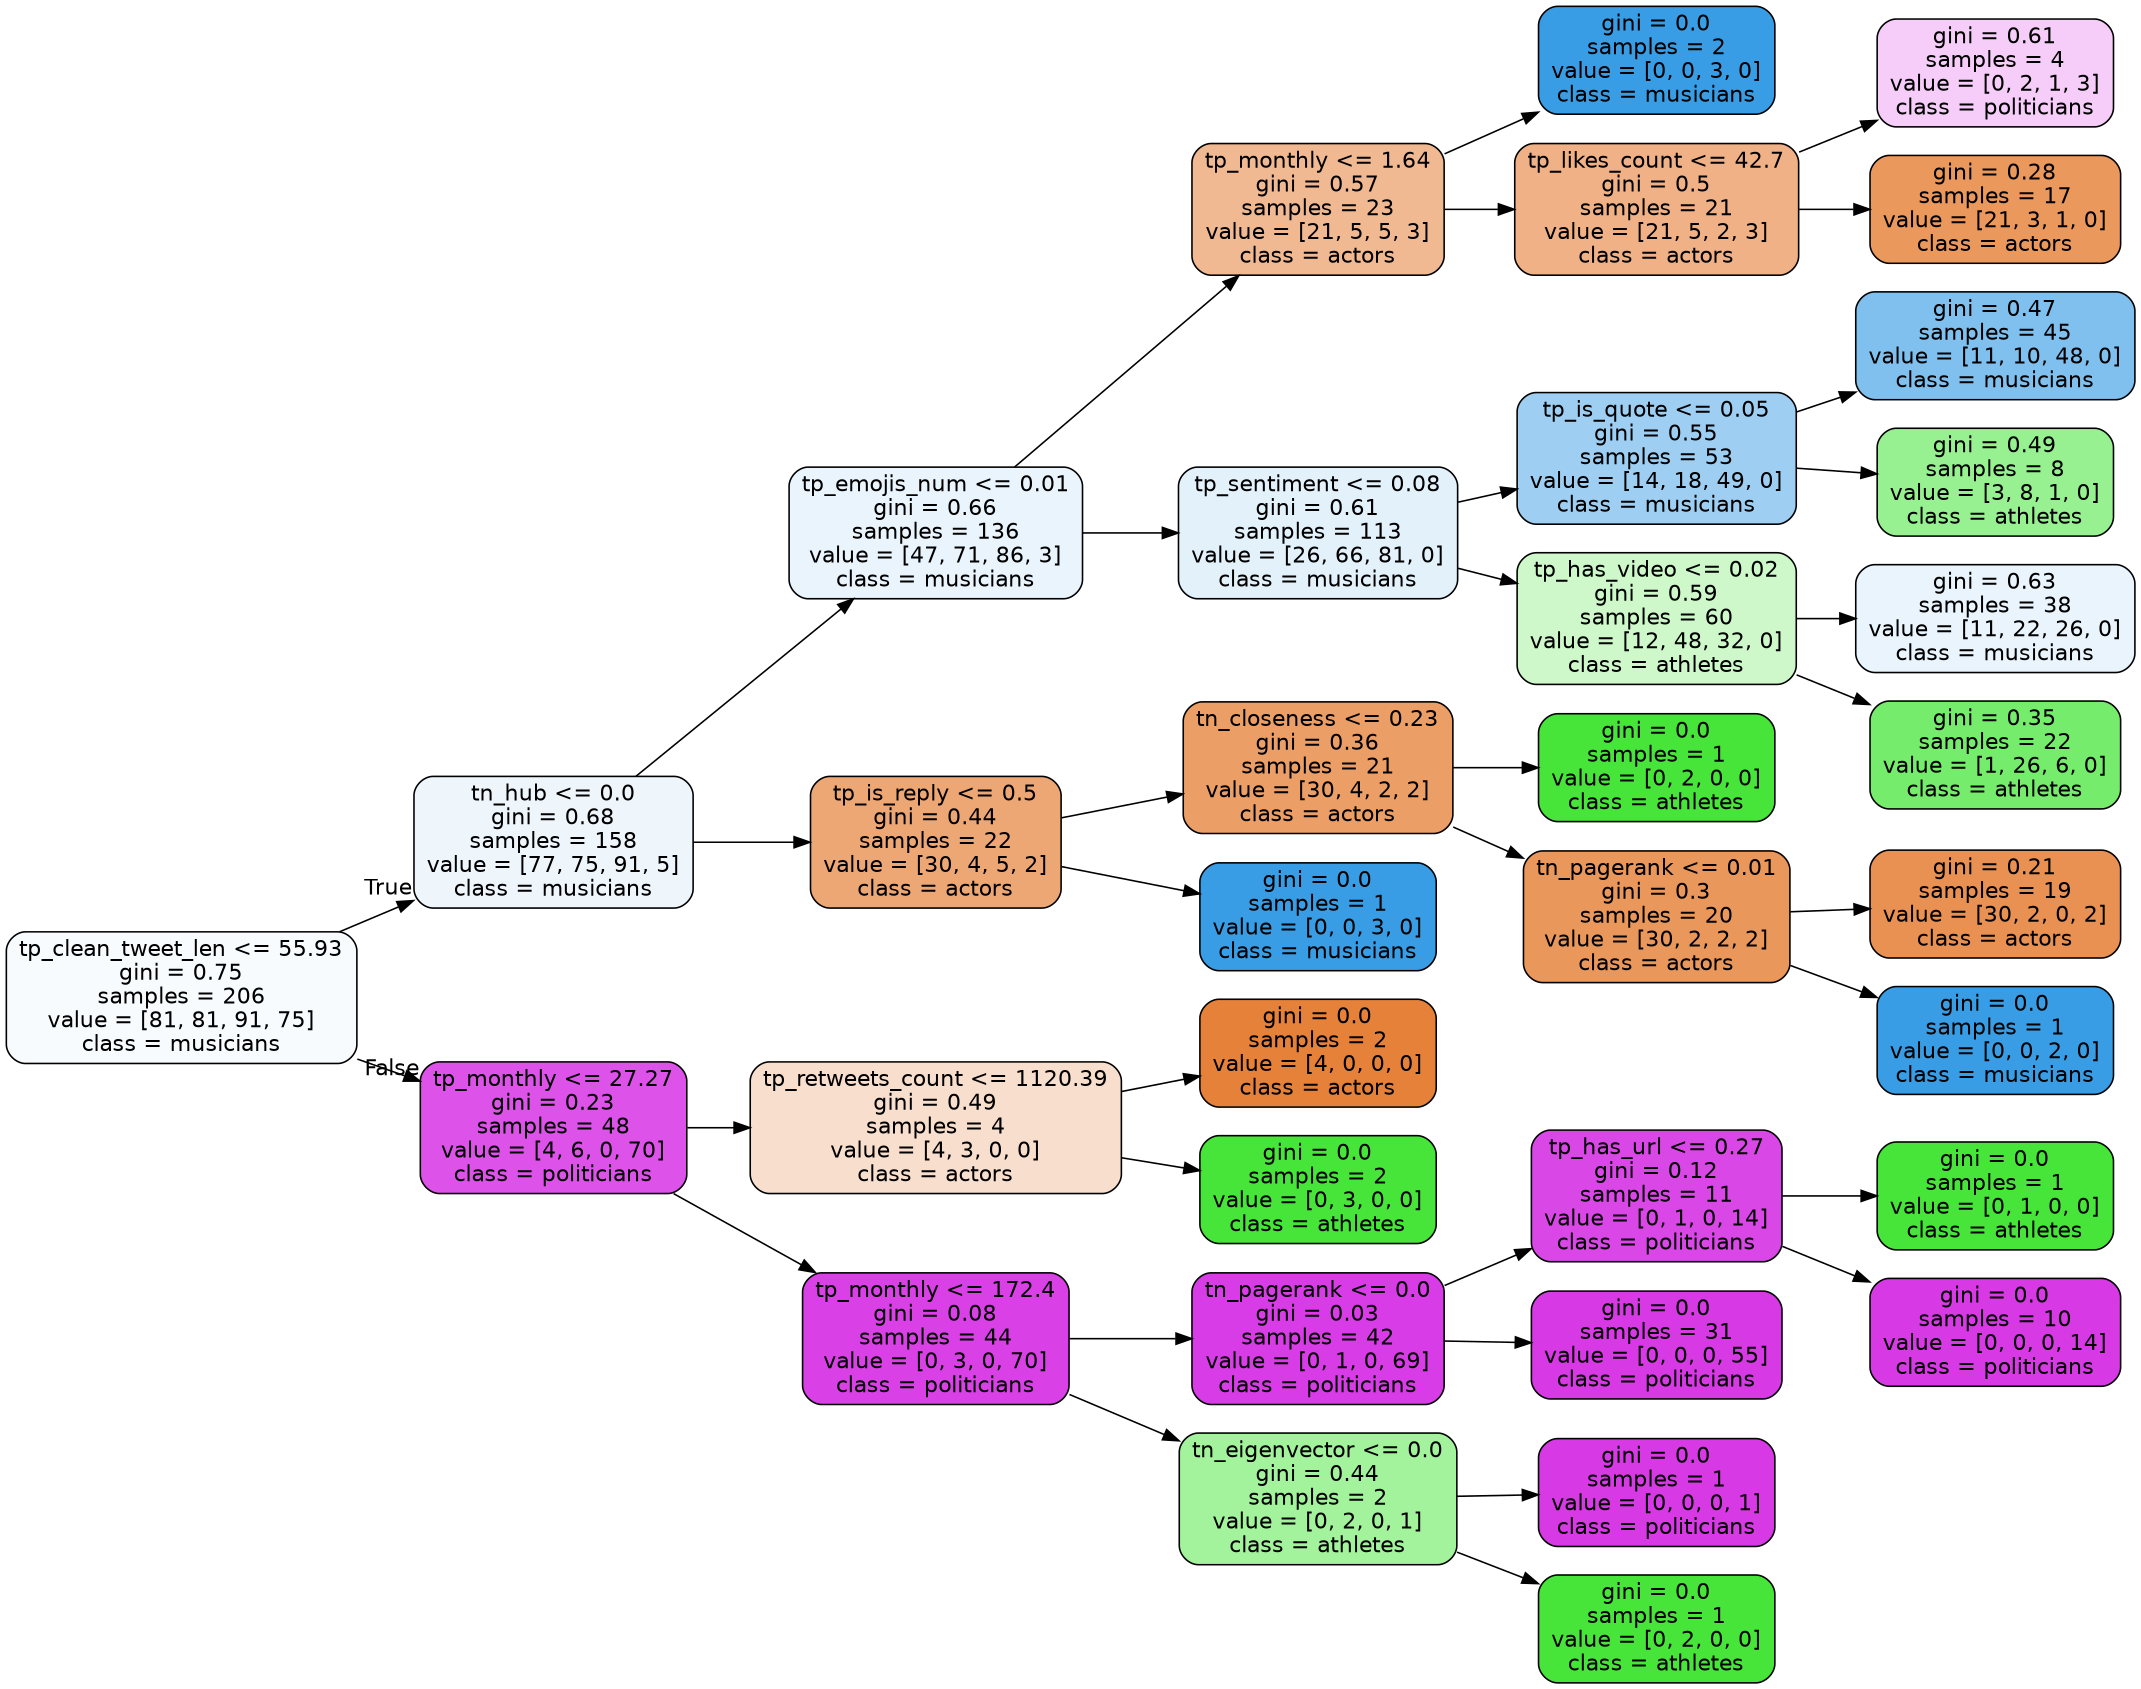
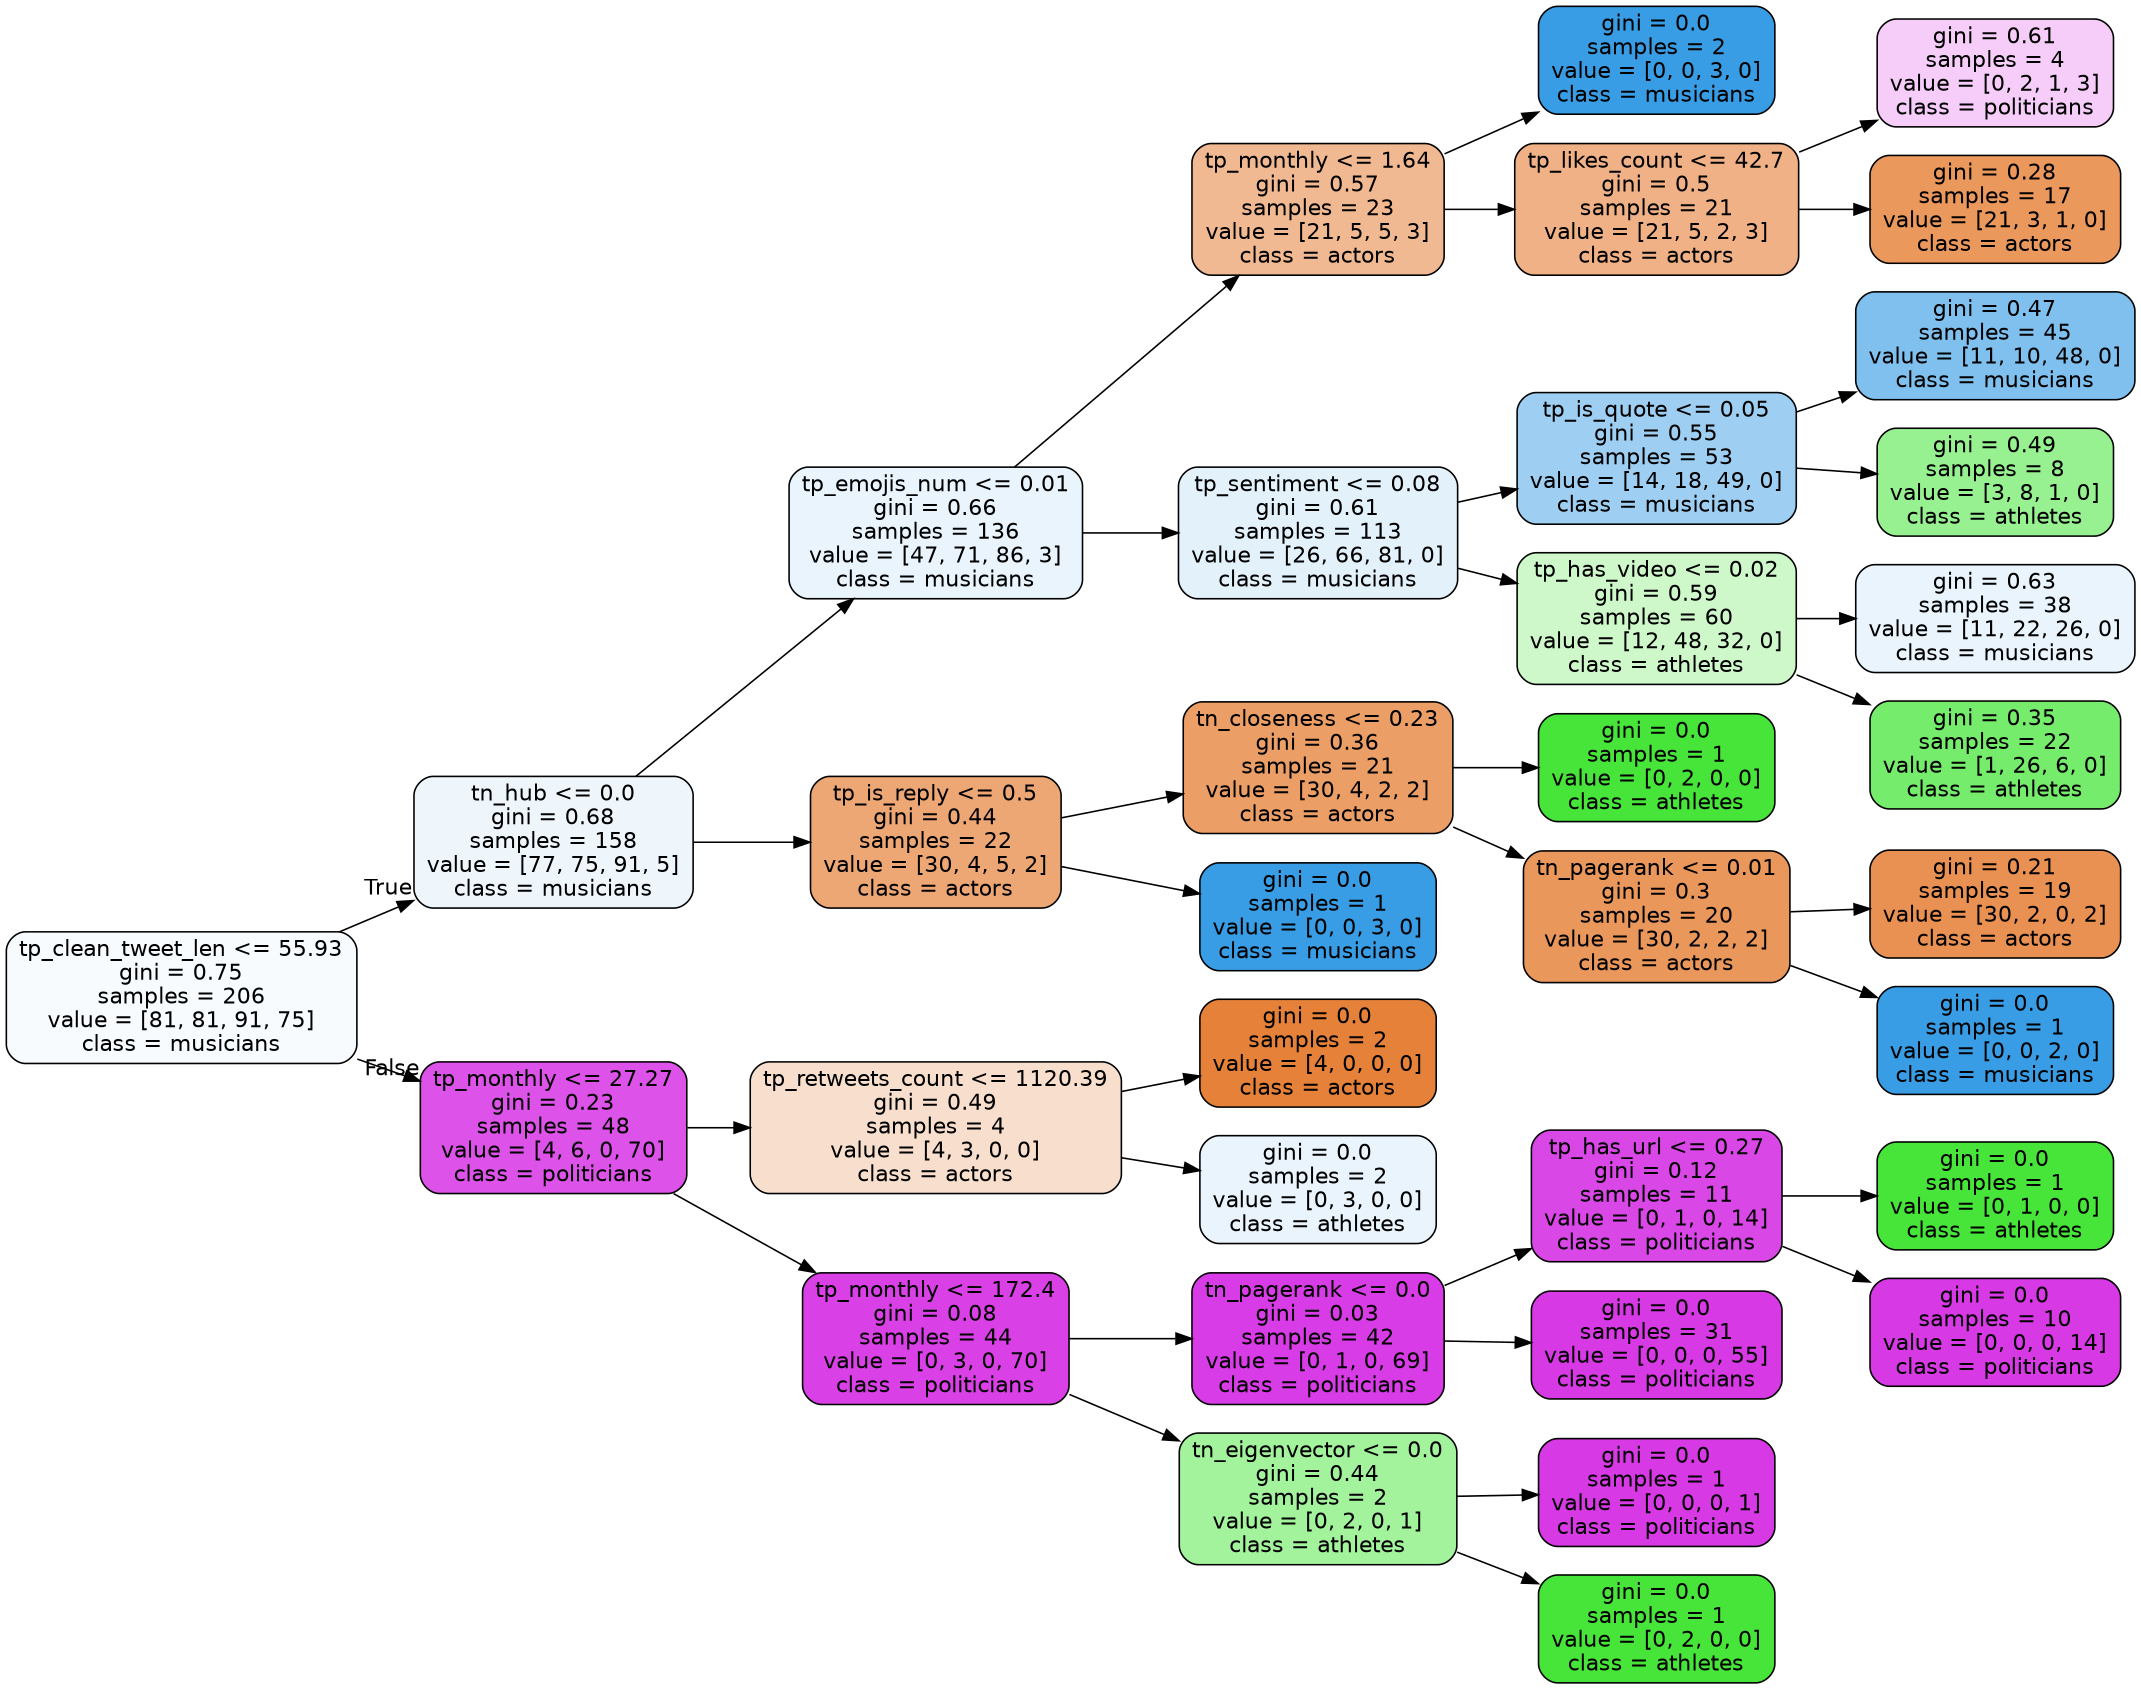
(1318, 1190) -> (1318, 1190)
